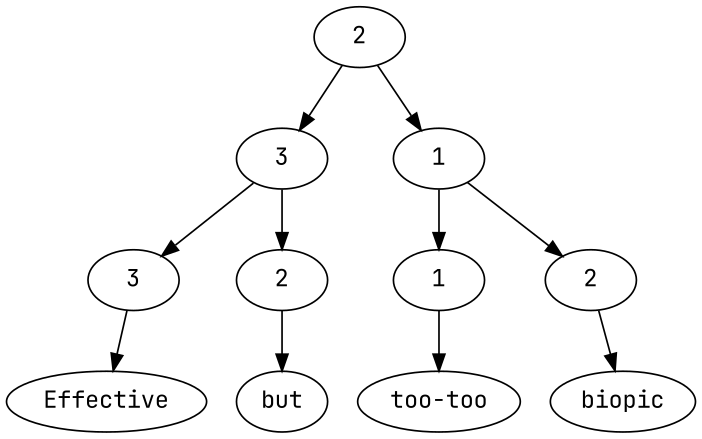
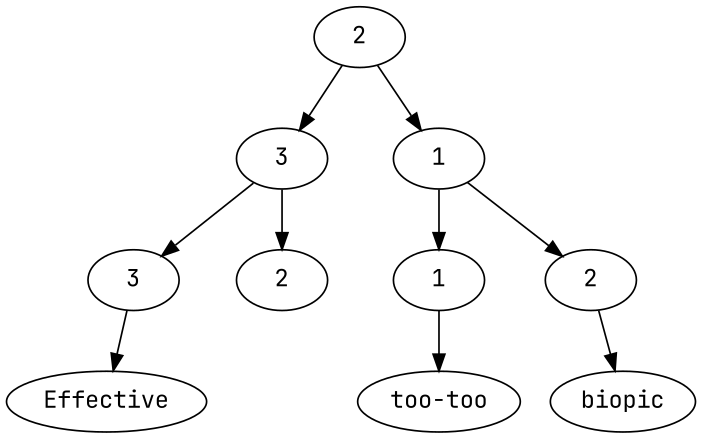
(282, 402) -> none
